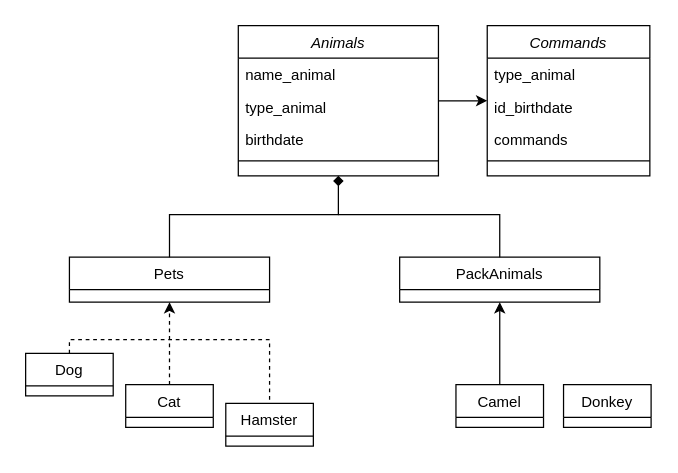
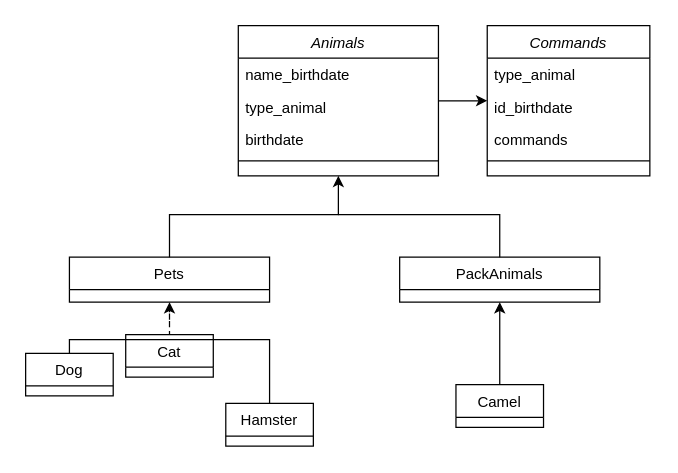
(287, 75) -> (302, 75)
(338, 186) -> (338, 186)
(195, 339) -> (195, 339)
(169, 406) -> (169, 356)
(607, 406) -> none
